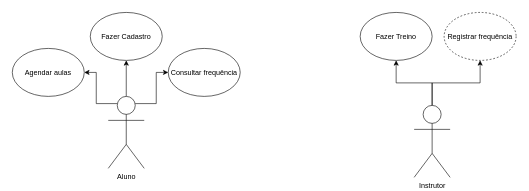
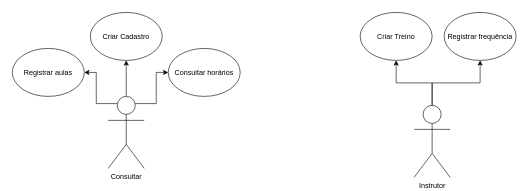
(126, 36) -> (126, 36)
(396, 36) -> (396, 36)
(480, 36) -> (480, 36)
(48, 72) -> (48, 72)
(204, 72) -> (204, 72)
(127, 177) -> (127, 177)
